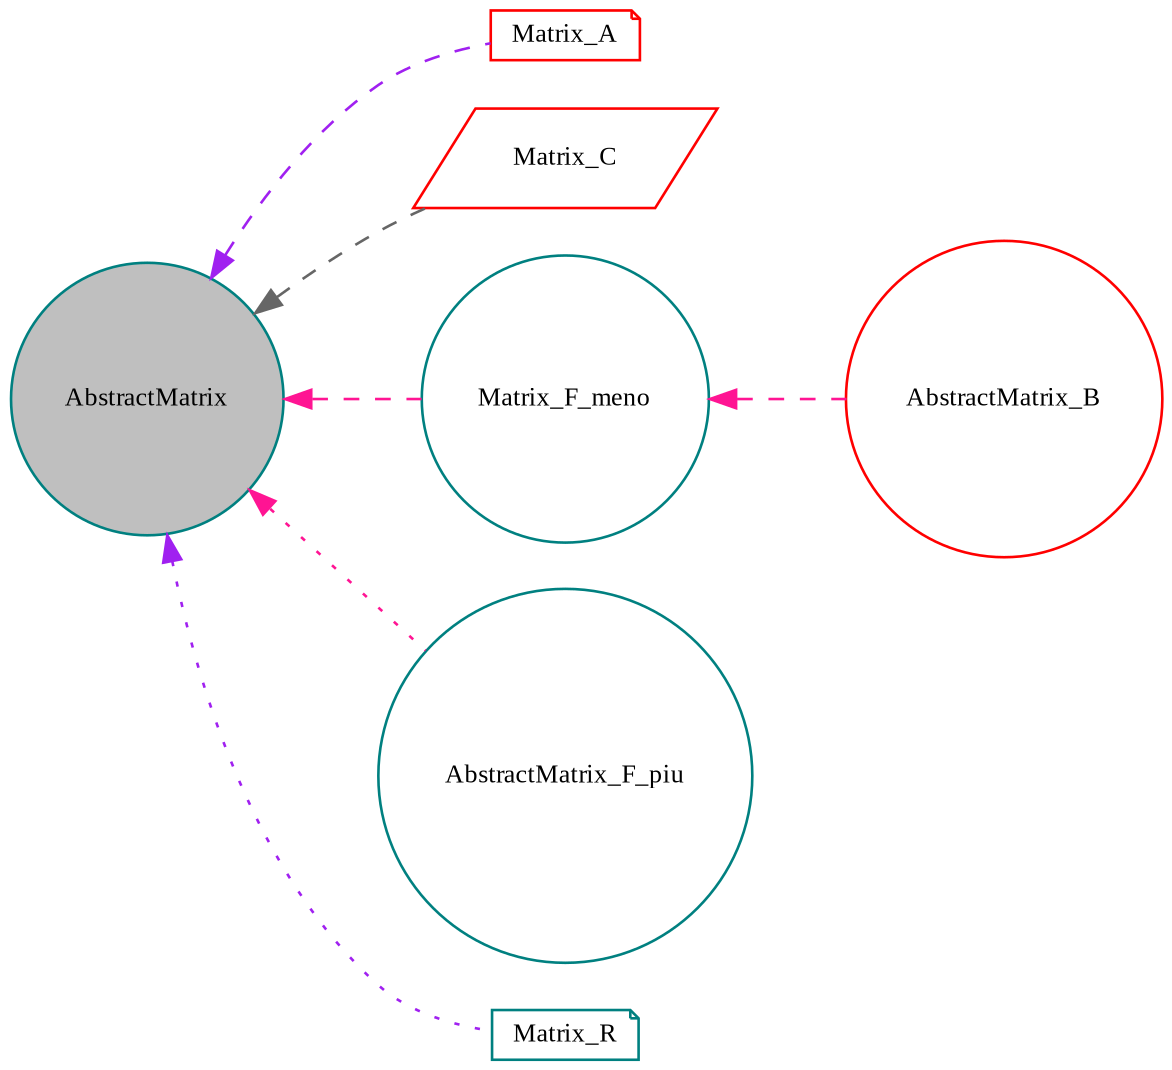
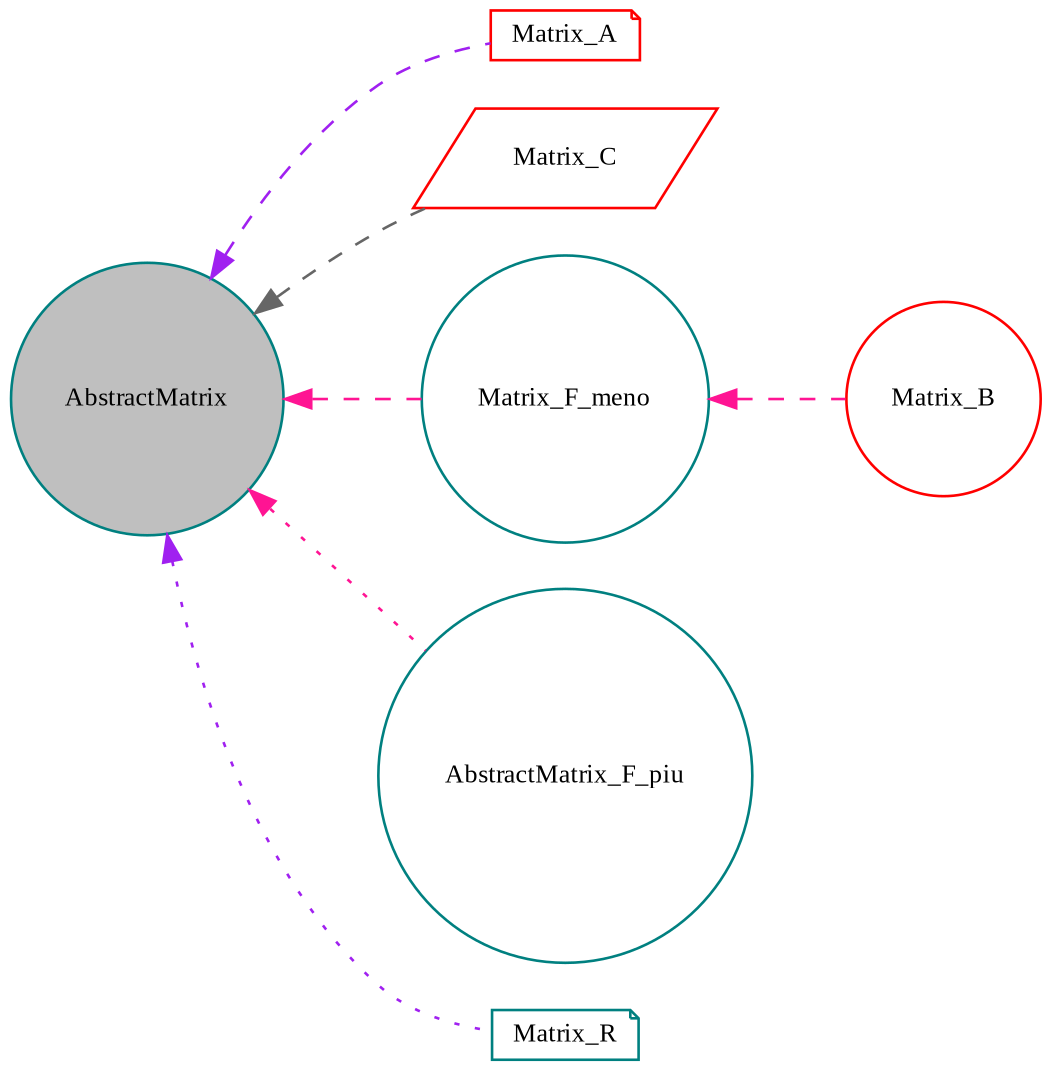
(1004, 399) -> (944, 399)
